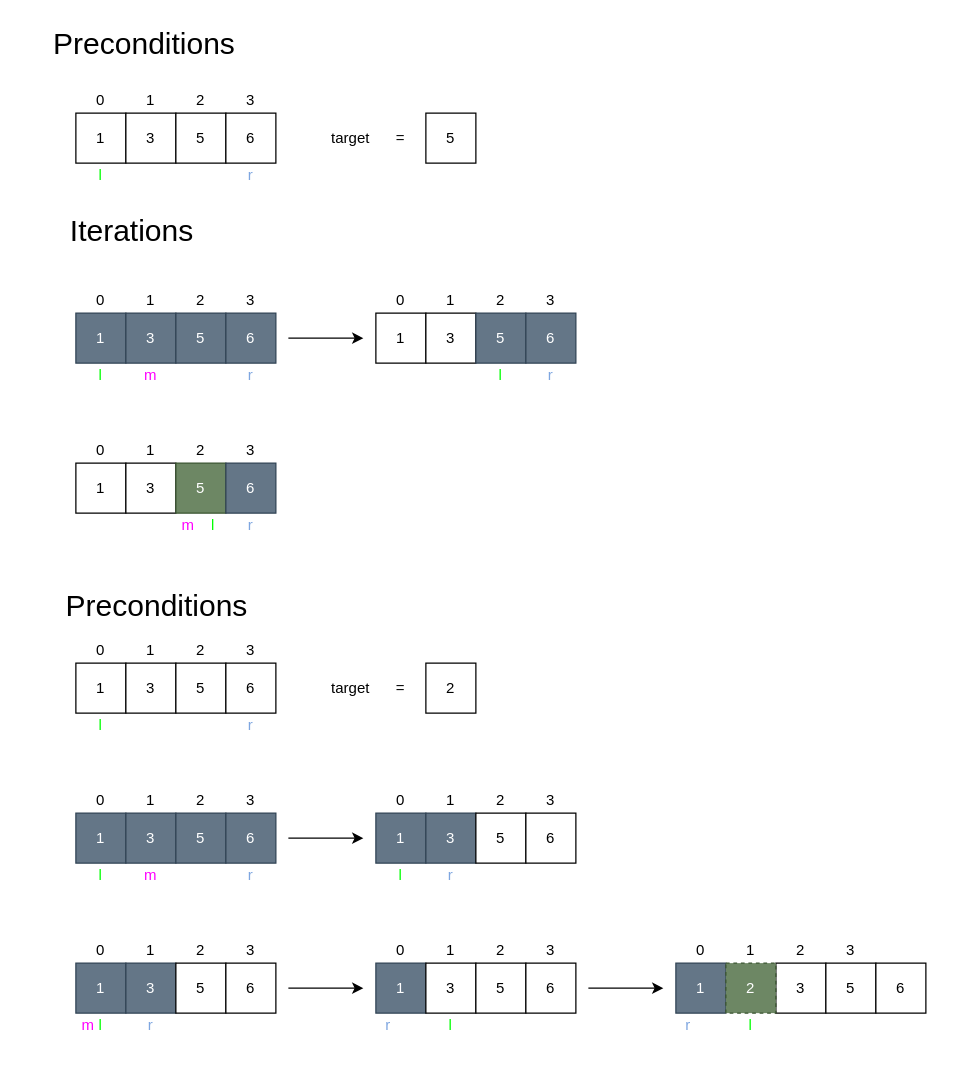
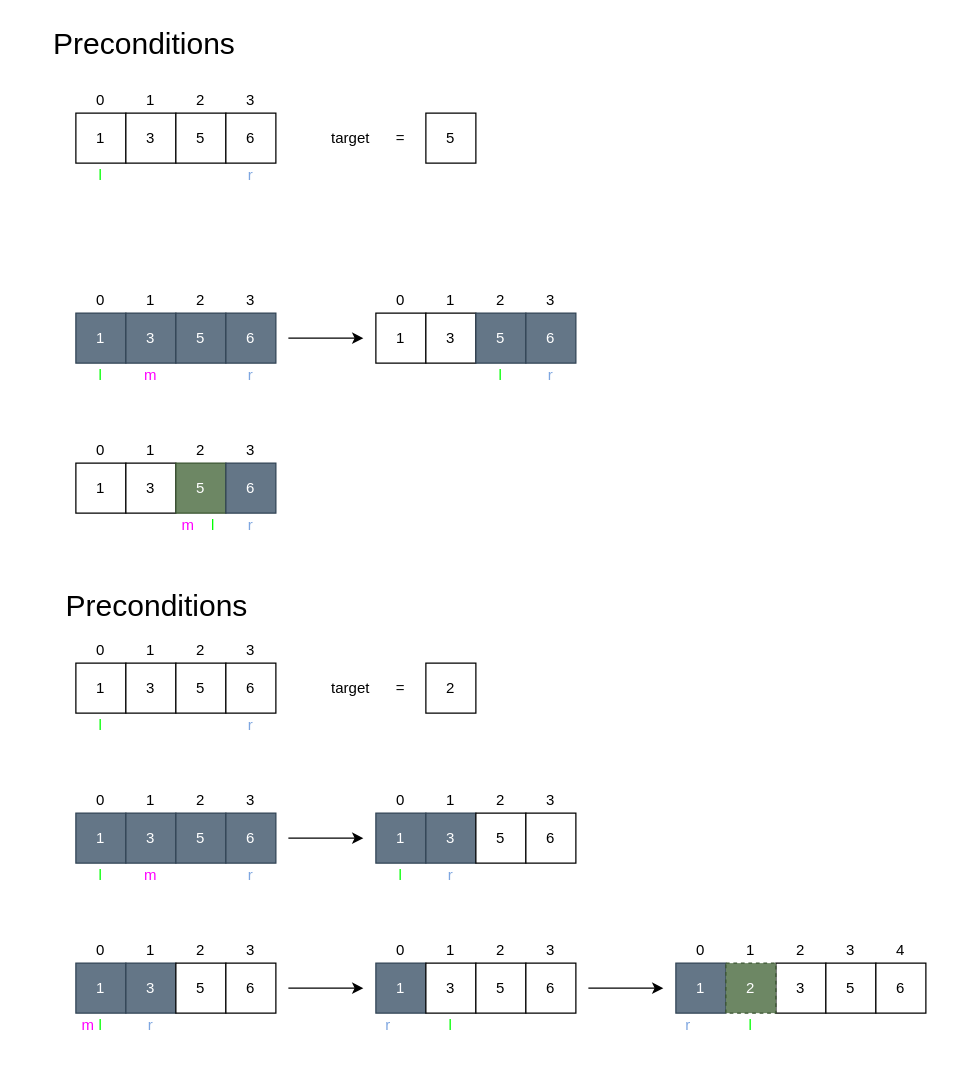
(132, 232) -> none
none -> (901, 951)
